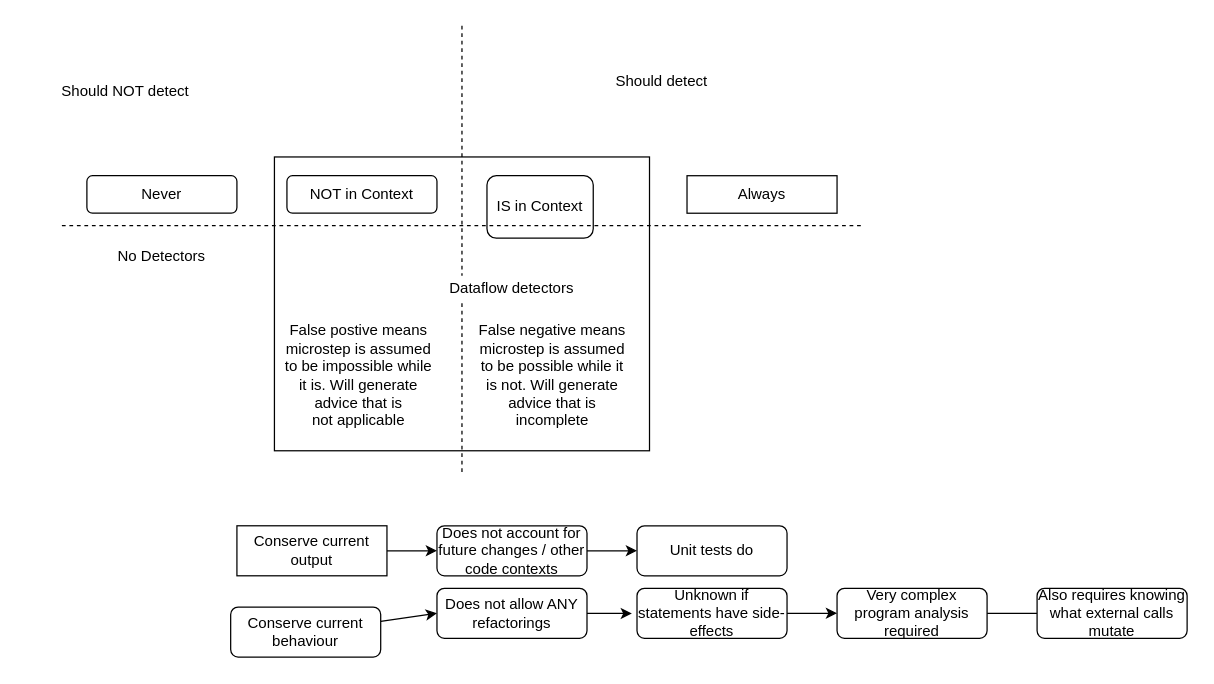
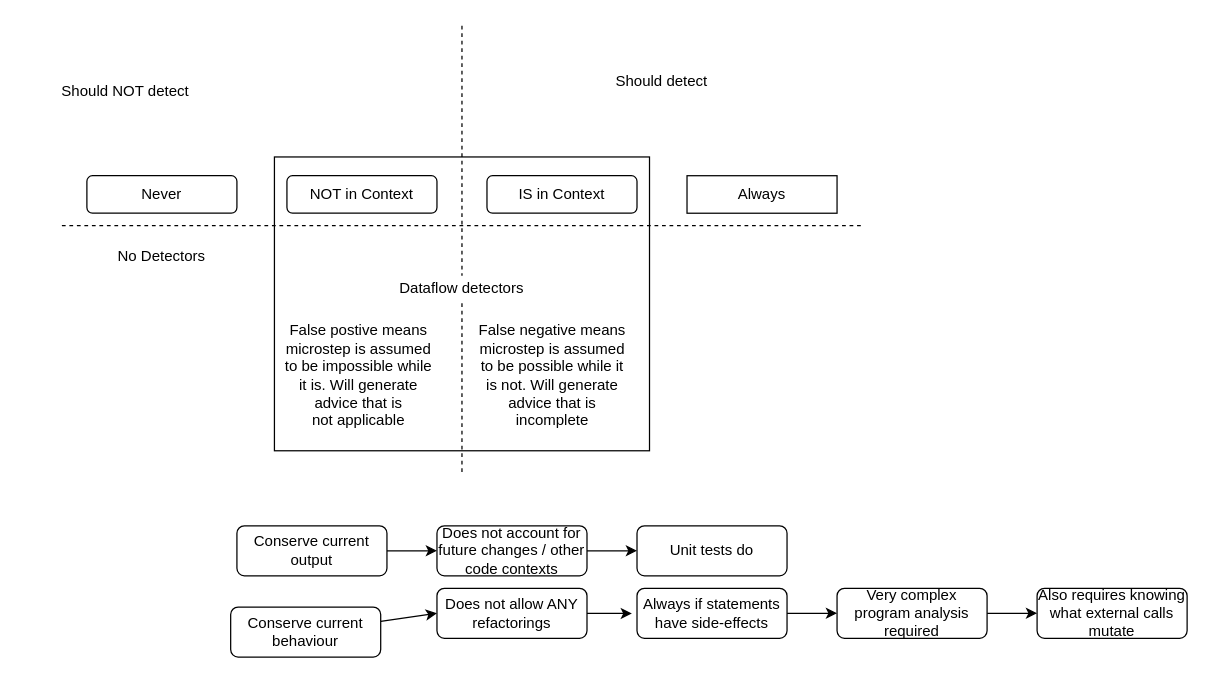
(540, 207) -> (562, 194)
(512, 288) -> (462, 288)
(312, 551) -> (312, 551)
(712, 613) -> (712, 613)
(1030, 613) -> (1027, 613)
